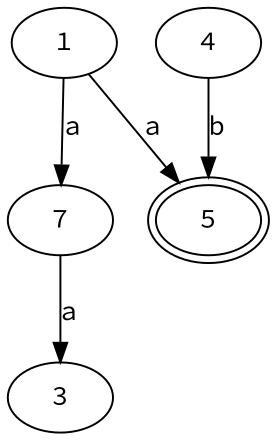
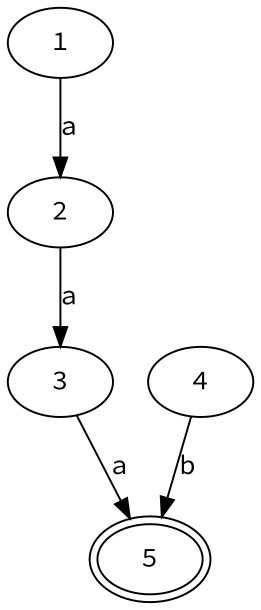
(128, 121) -> (99, 458)
(60, 220) -> (60, 212)
